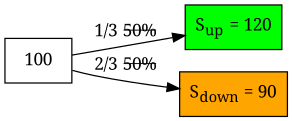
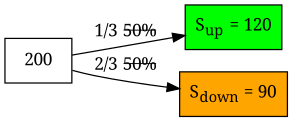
(38, 61) -> (38, 61)
